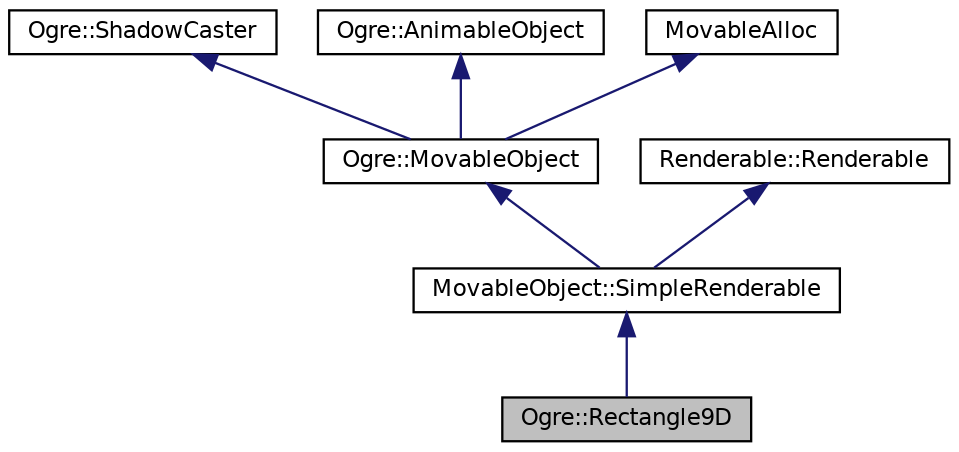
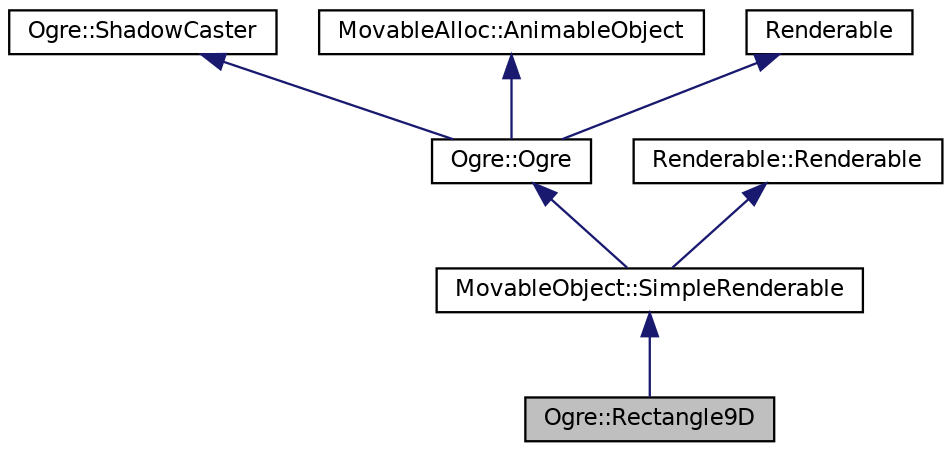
(461, 32) -> (512, 32)
(742, 32) -> (830, 32)
(461, 161) -> (512, 161)
